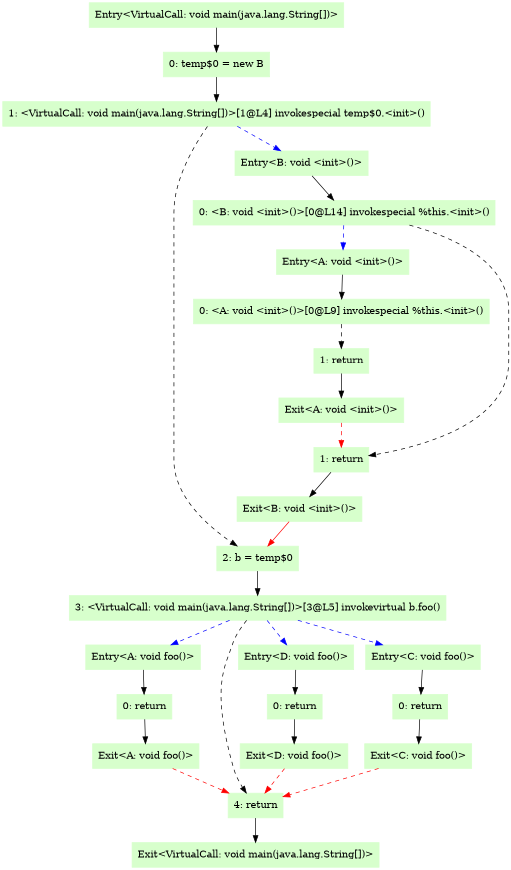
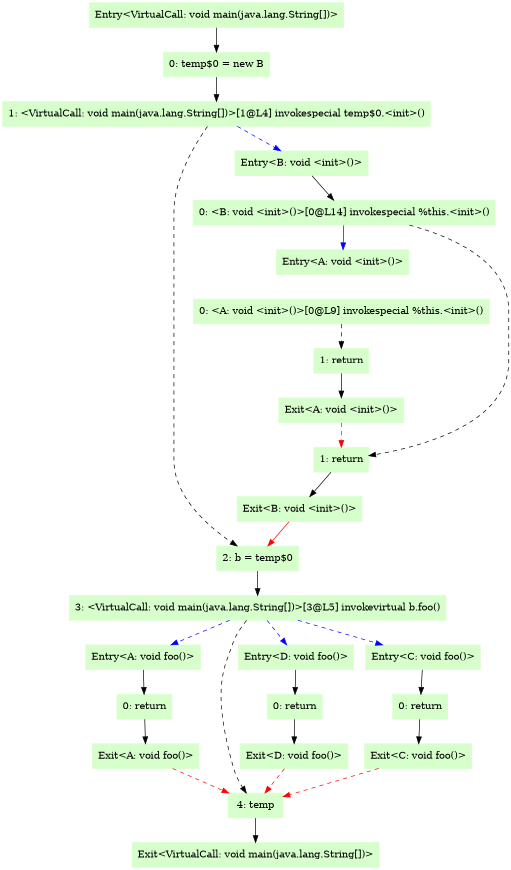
(343, 234) -> (343, 234)
(342, 283) -> none
(256, 805) -> (256, 805)
